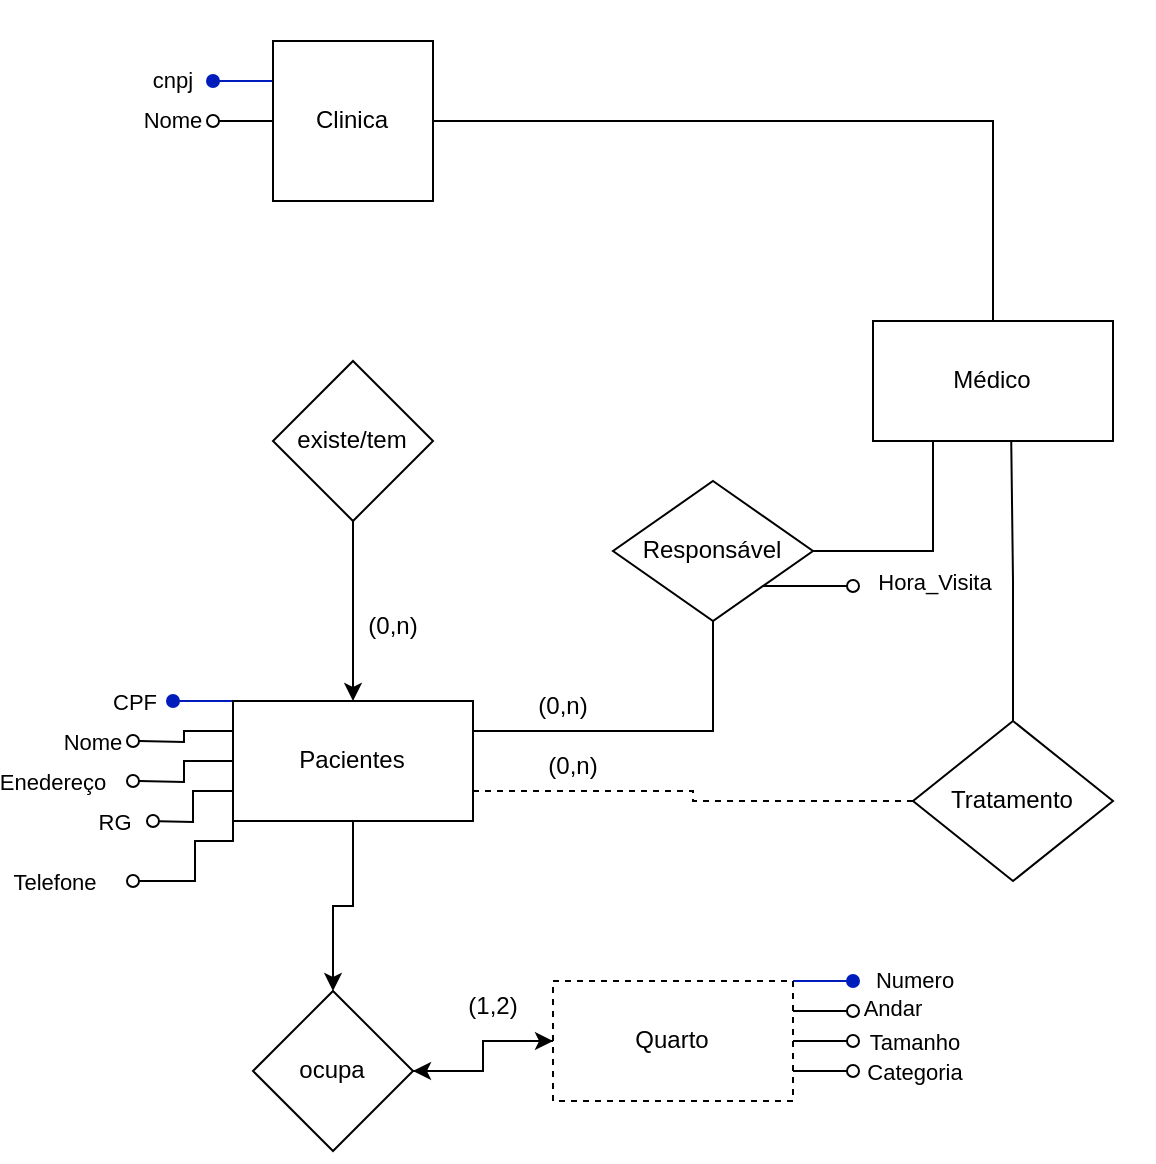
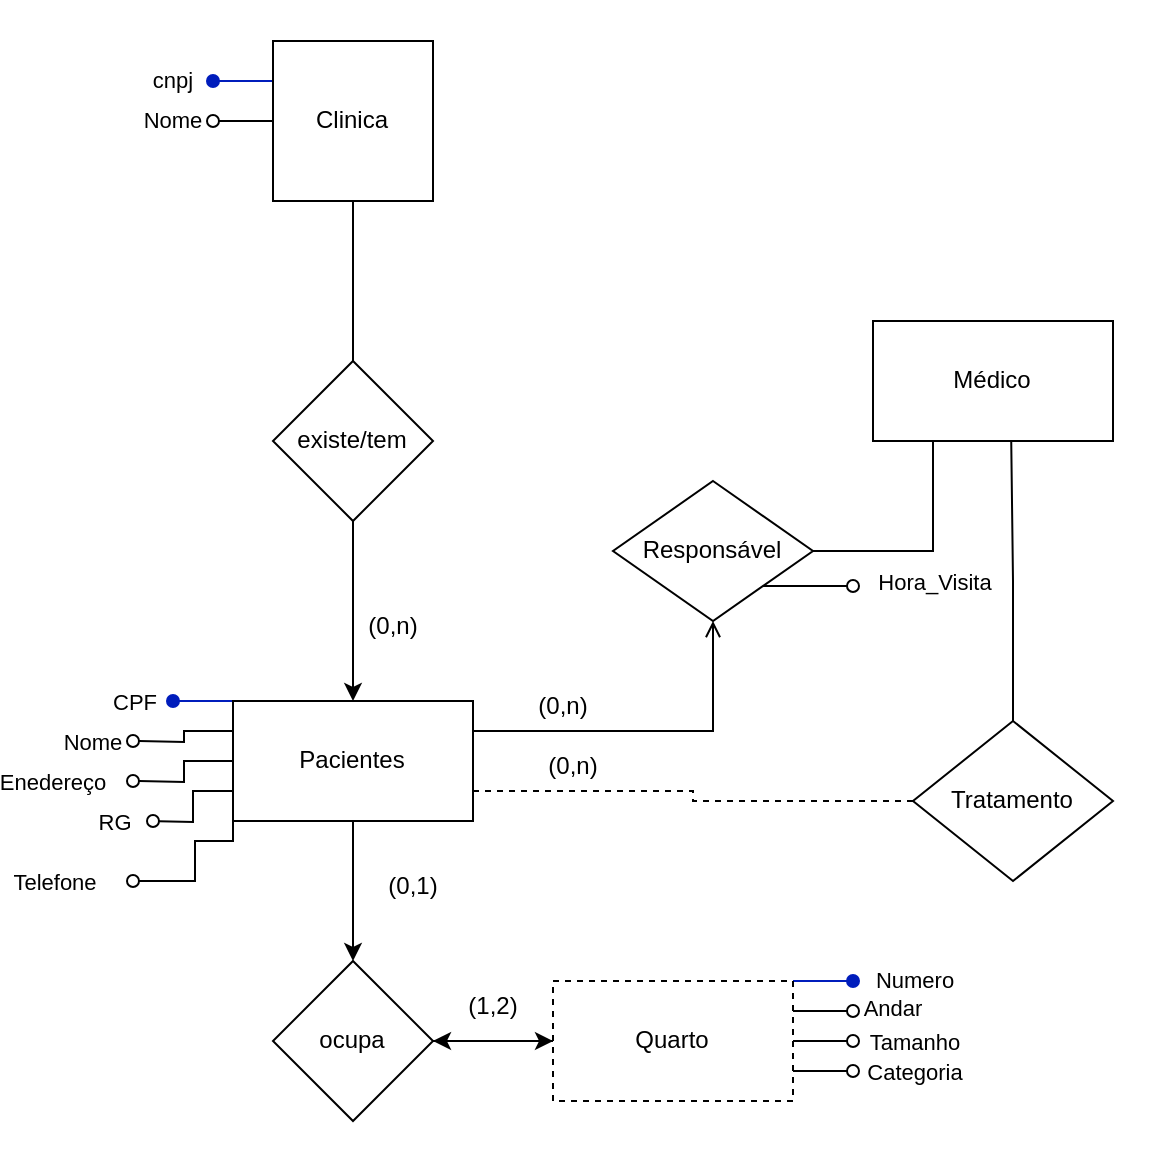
(813, 121) -> (353, 281)
(713, 627) -> (713, 628)
none -> (413, 887)
(333, 1071) -> (353, 1041)
